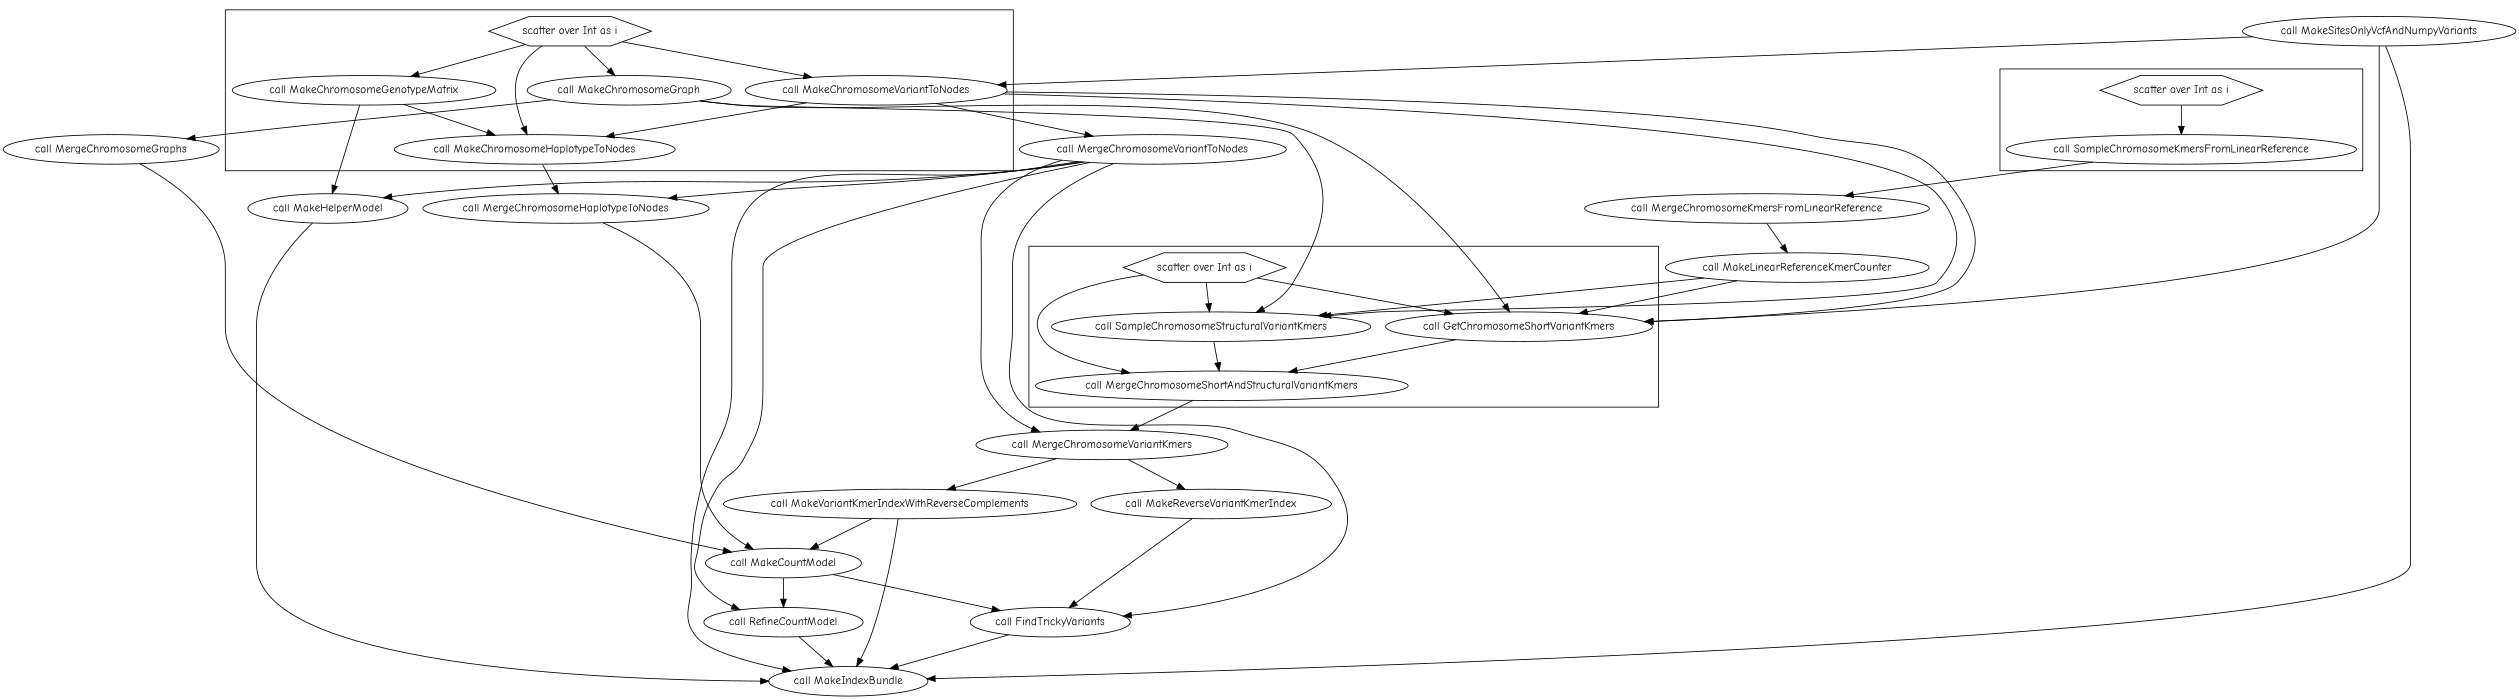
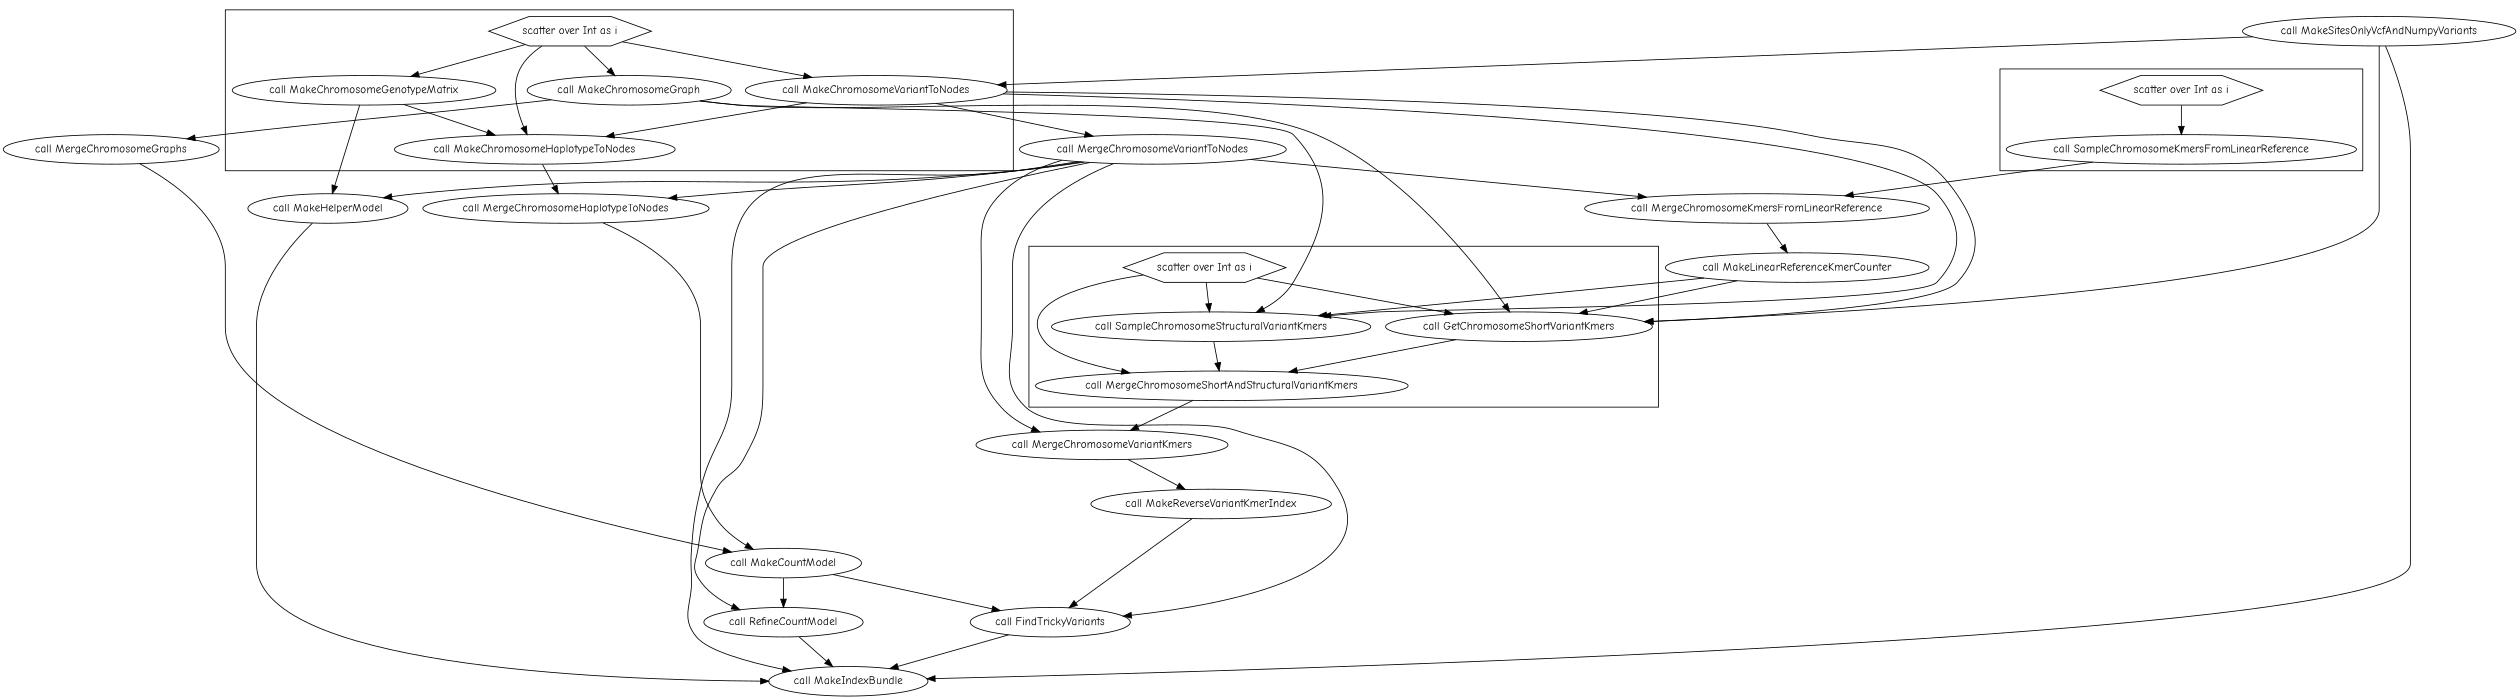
none -> (1444, 178)
(900, 504) -> none
